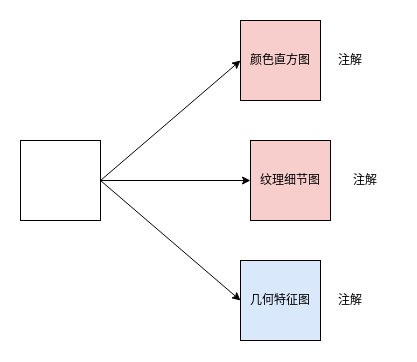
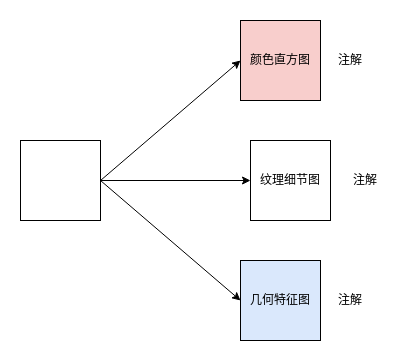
(291, 181) -> (291, 181)
